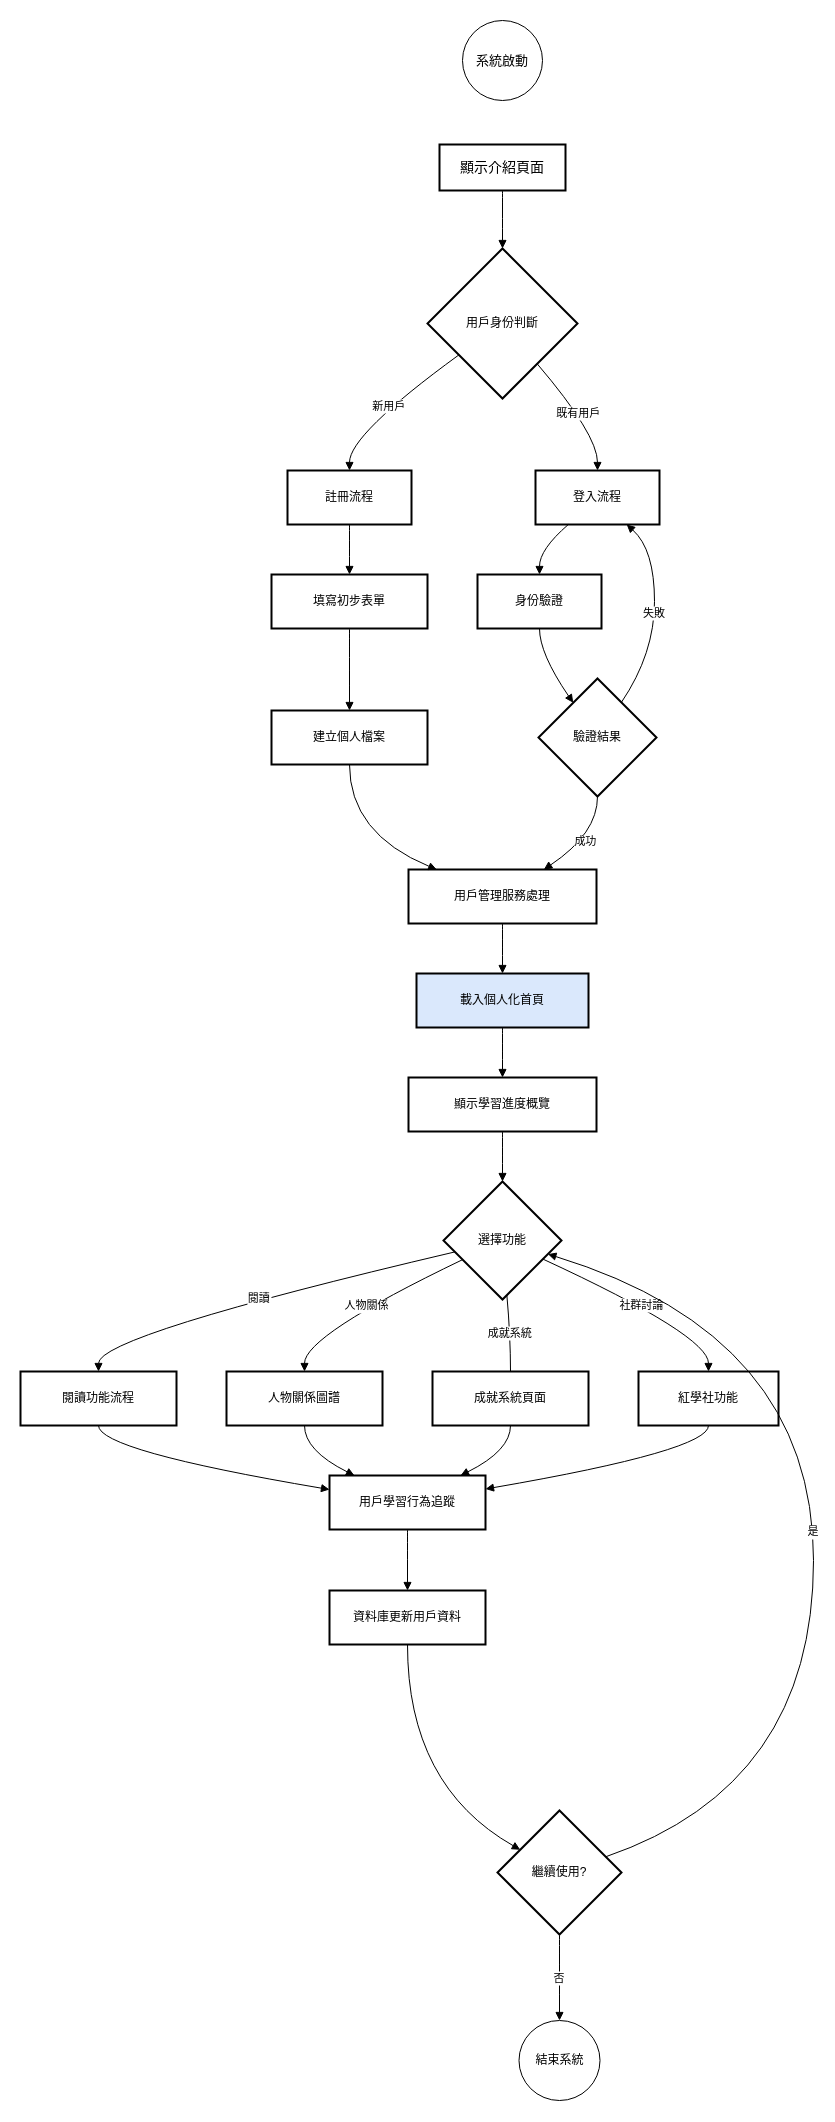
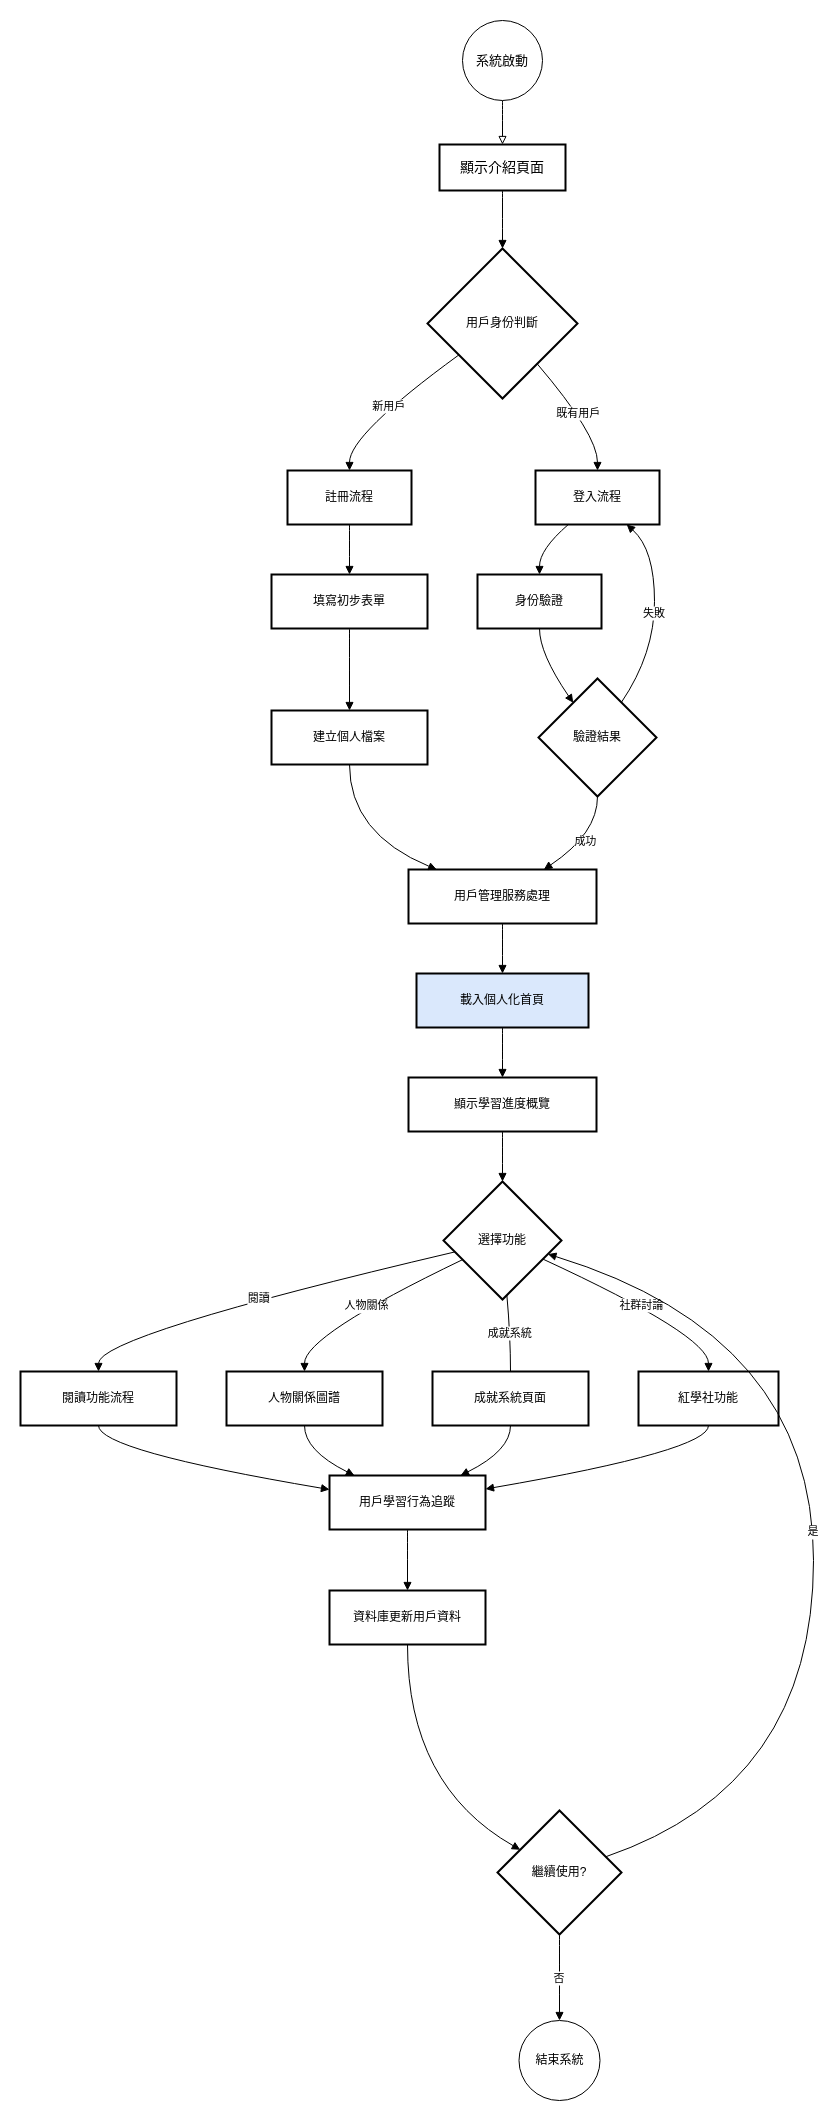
none -> (503, 119)
